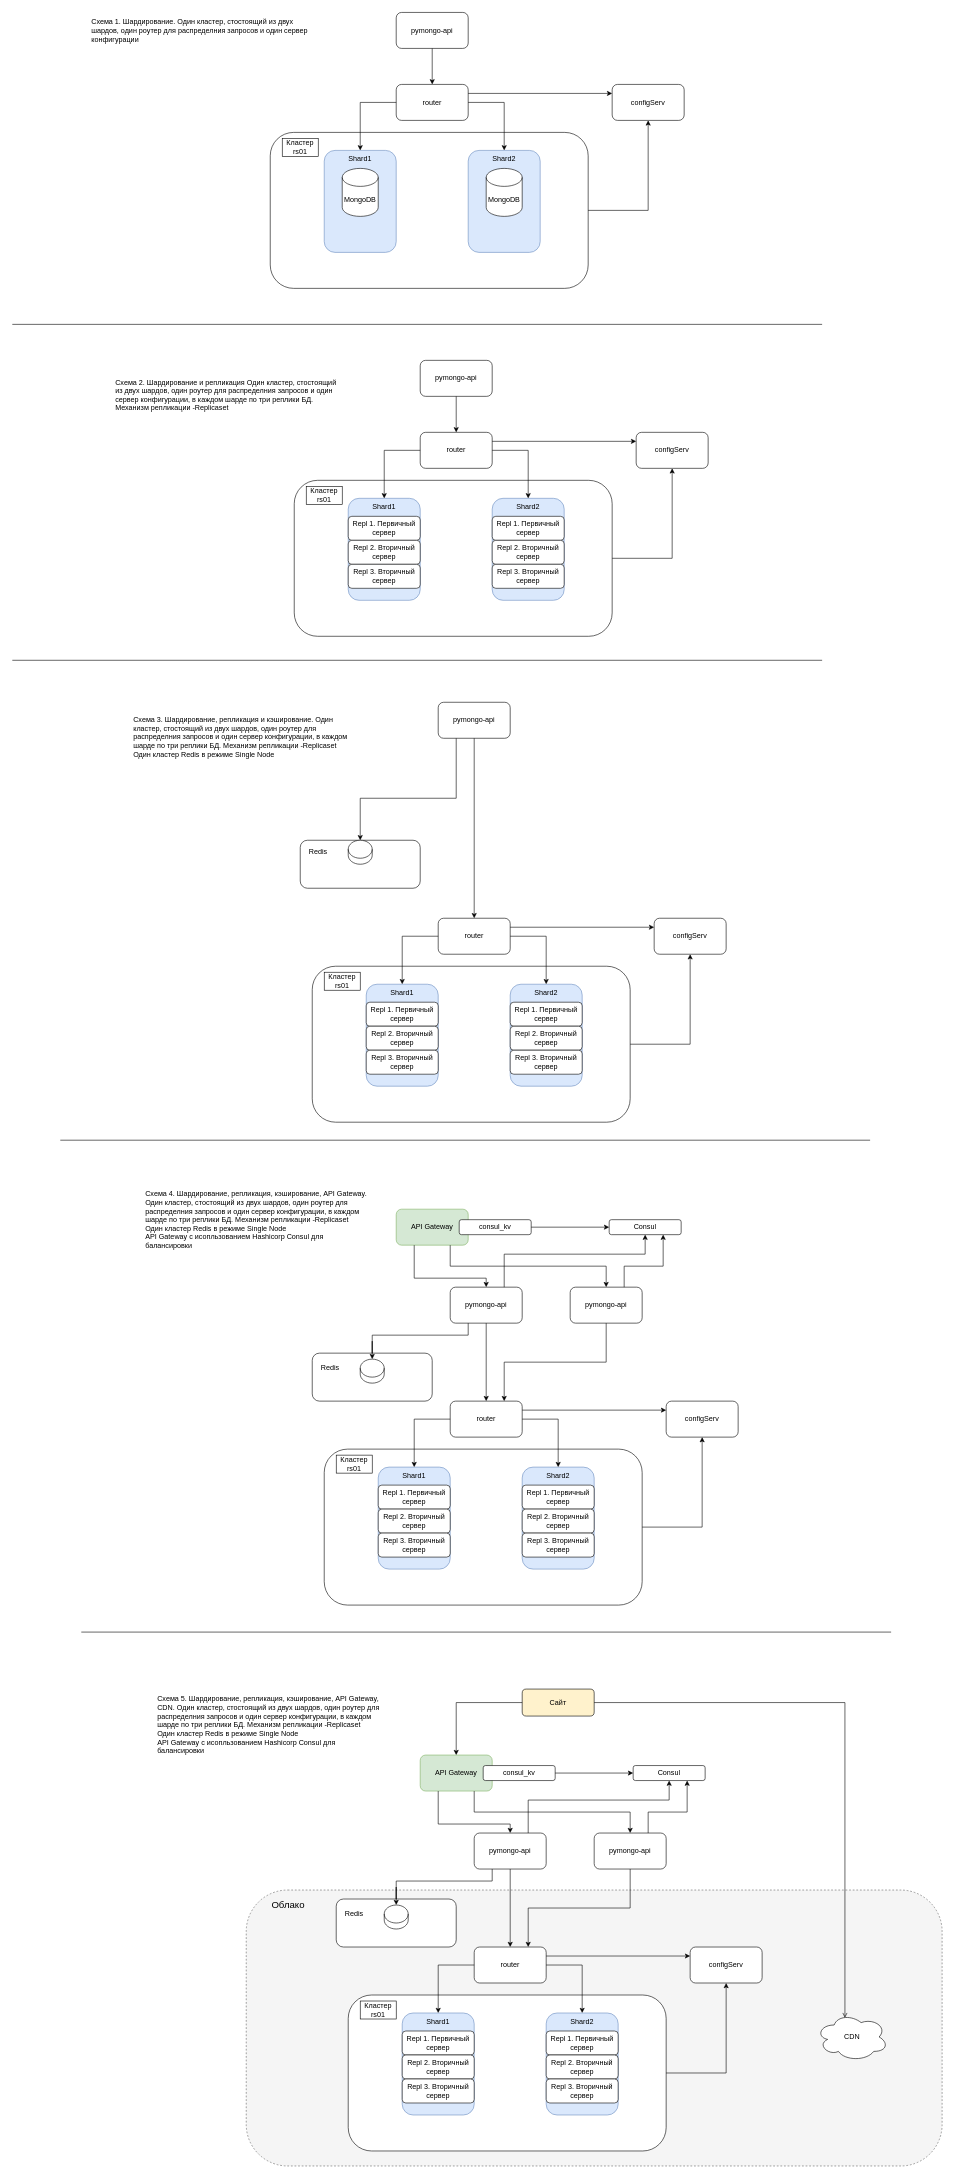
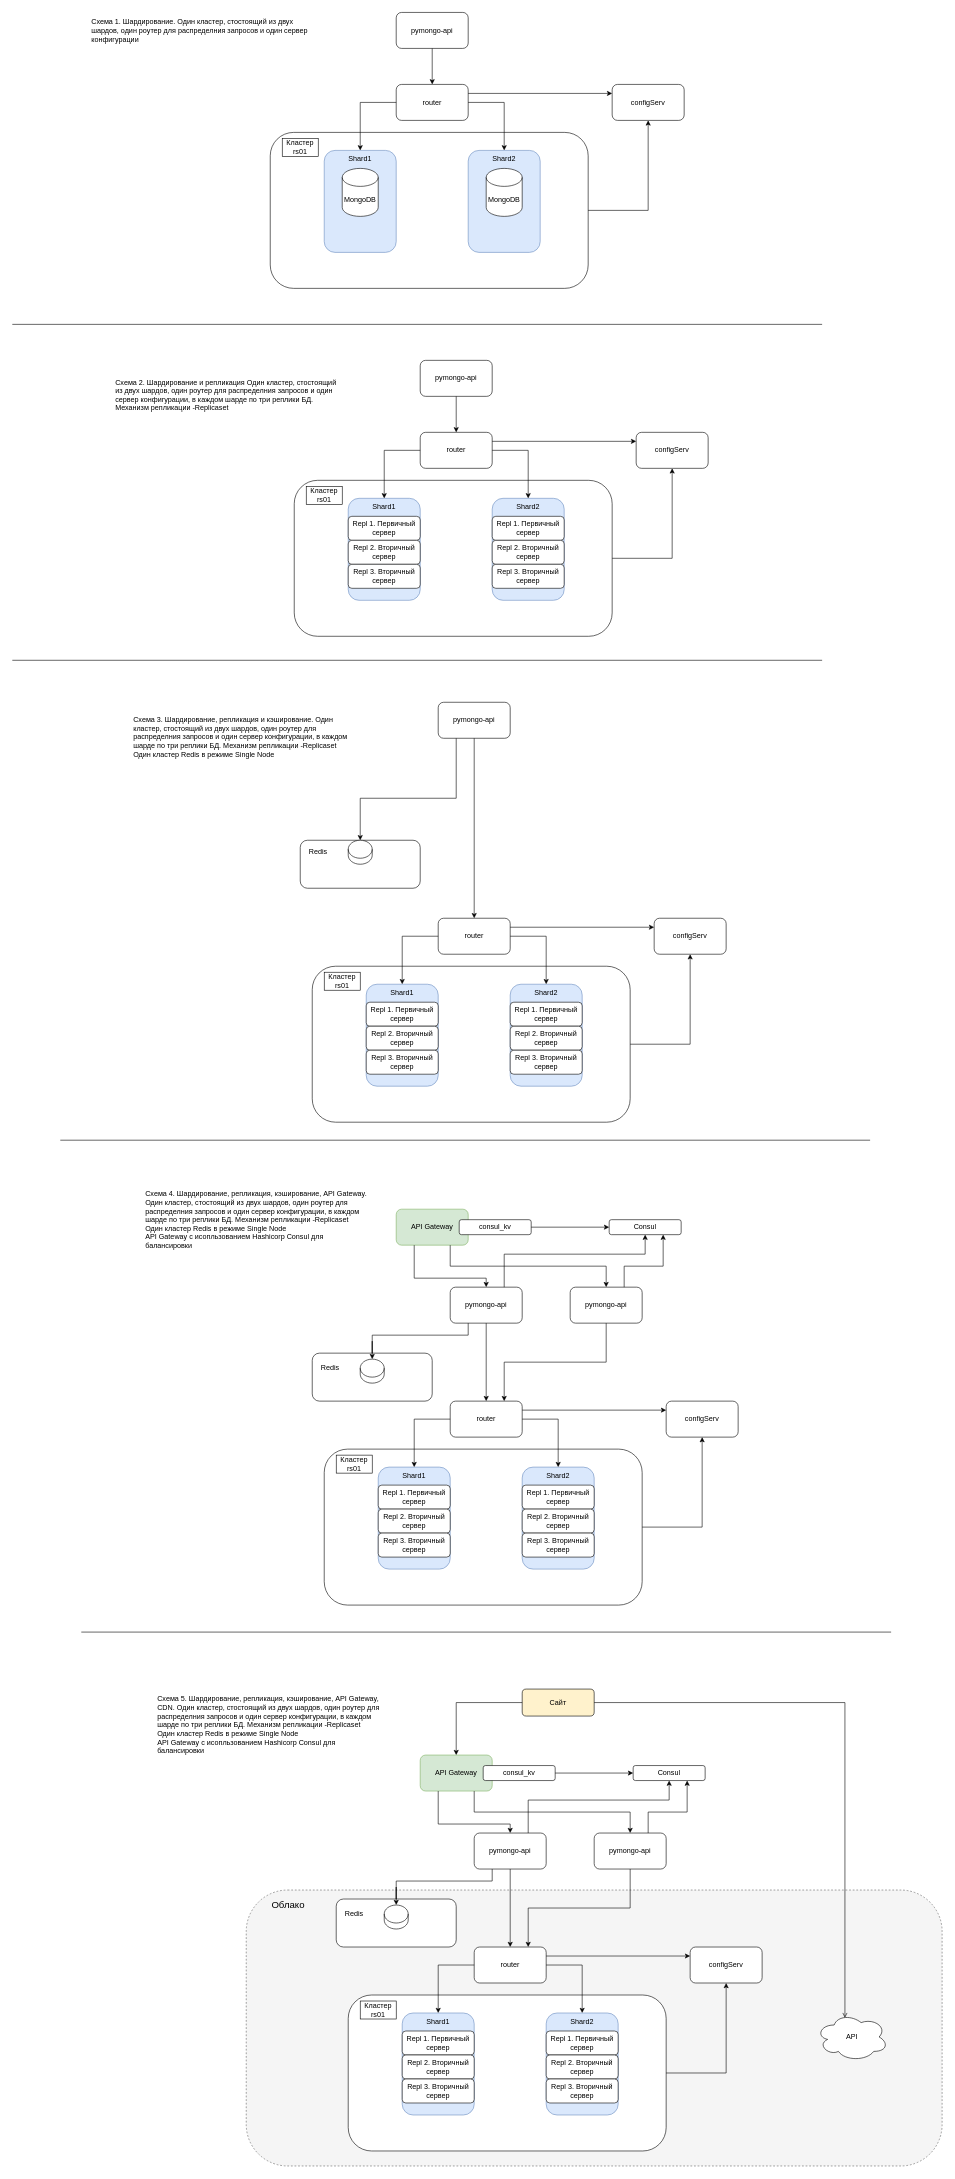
(852, 2037) -> (852, 2037)
